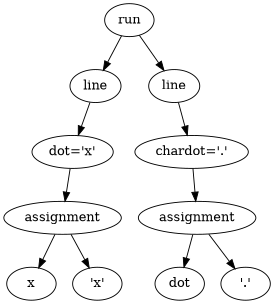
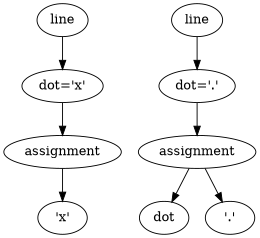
(129, 20) -> none
(192, 152) -> (197, 86)
(31, 284) -> none
